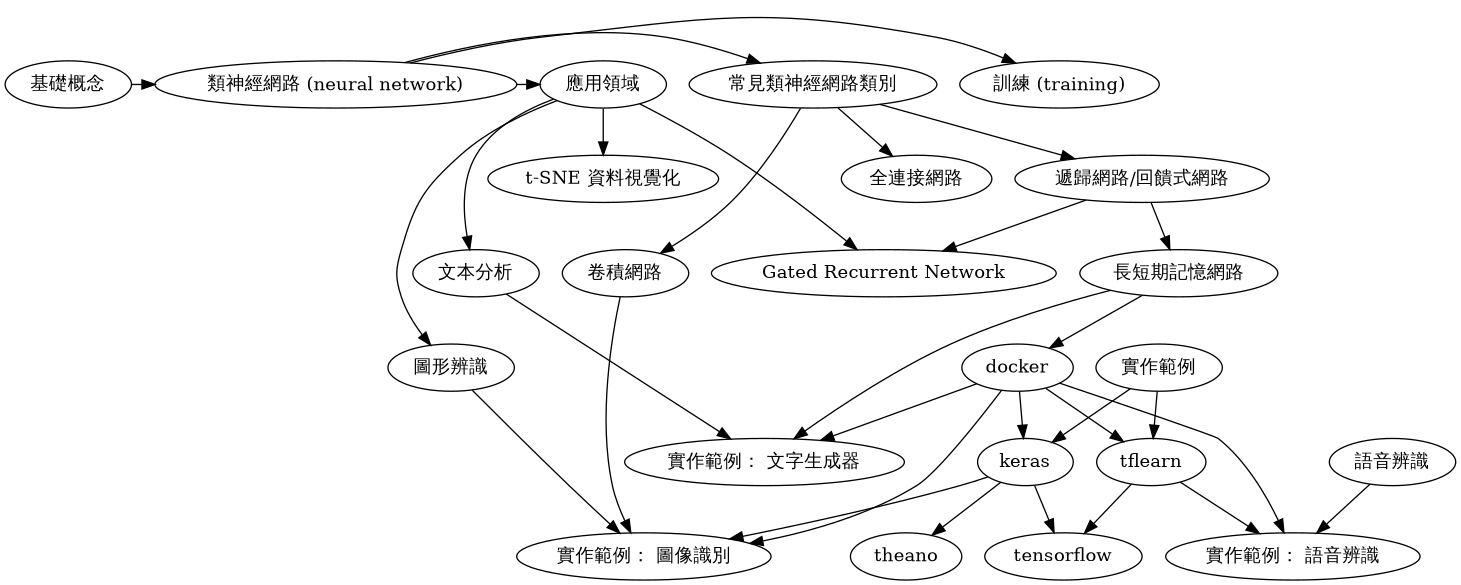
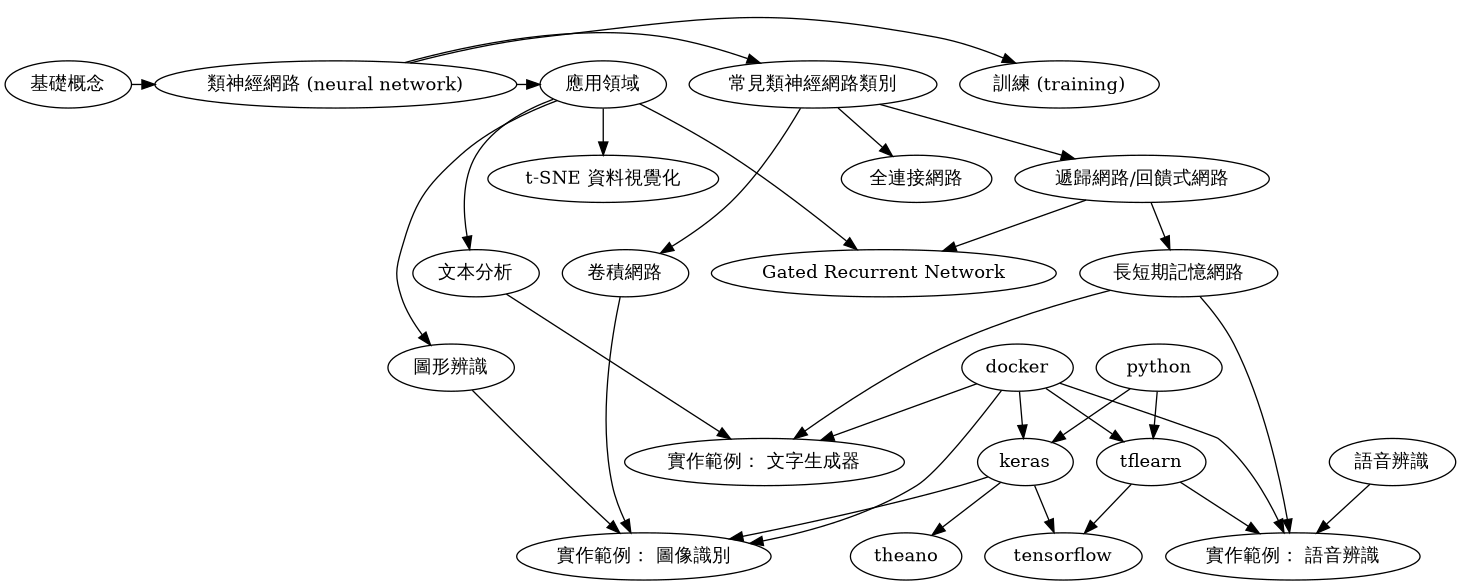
(1102, 318) -> (1258, 402)
(1159, 368) -> (1159, 368)
